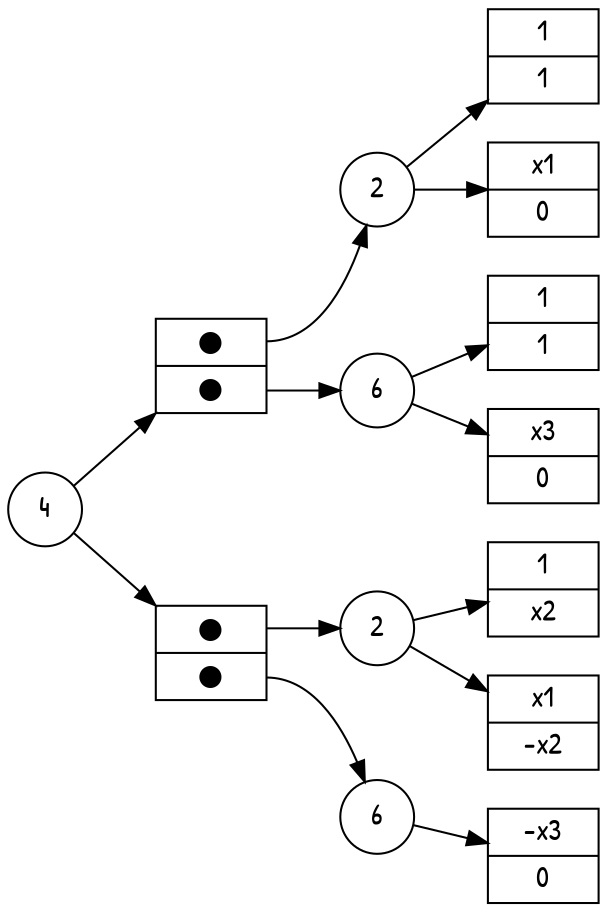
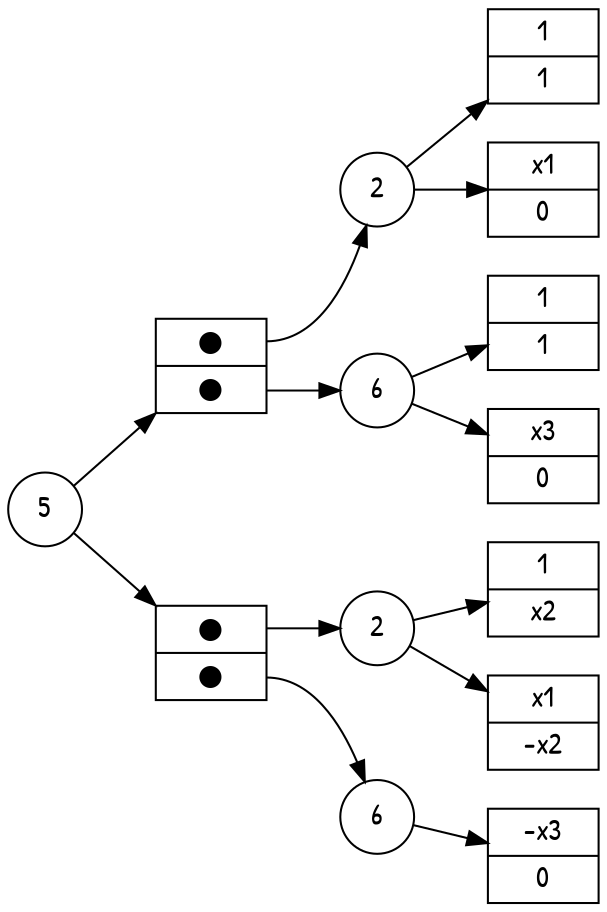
(45, 509) -> (45, 509)
